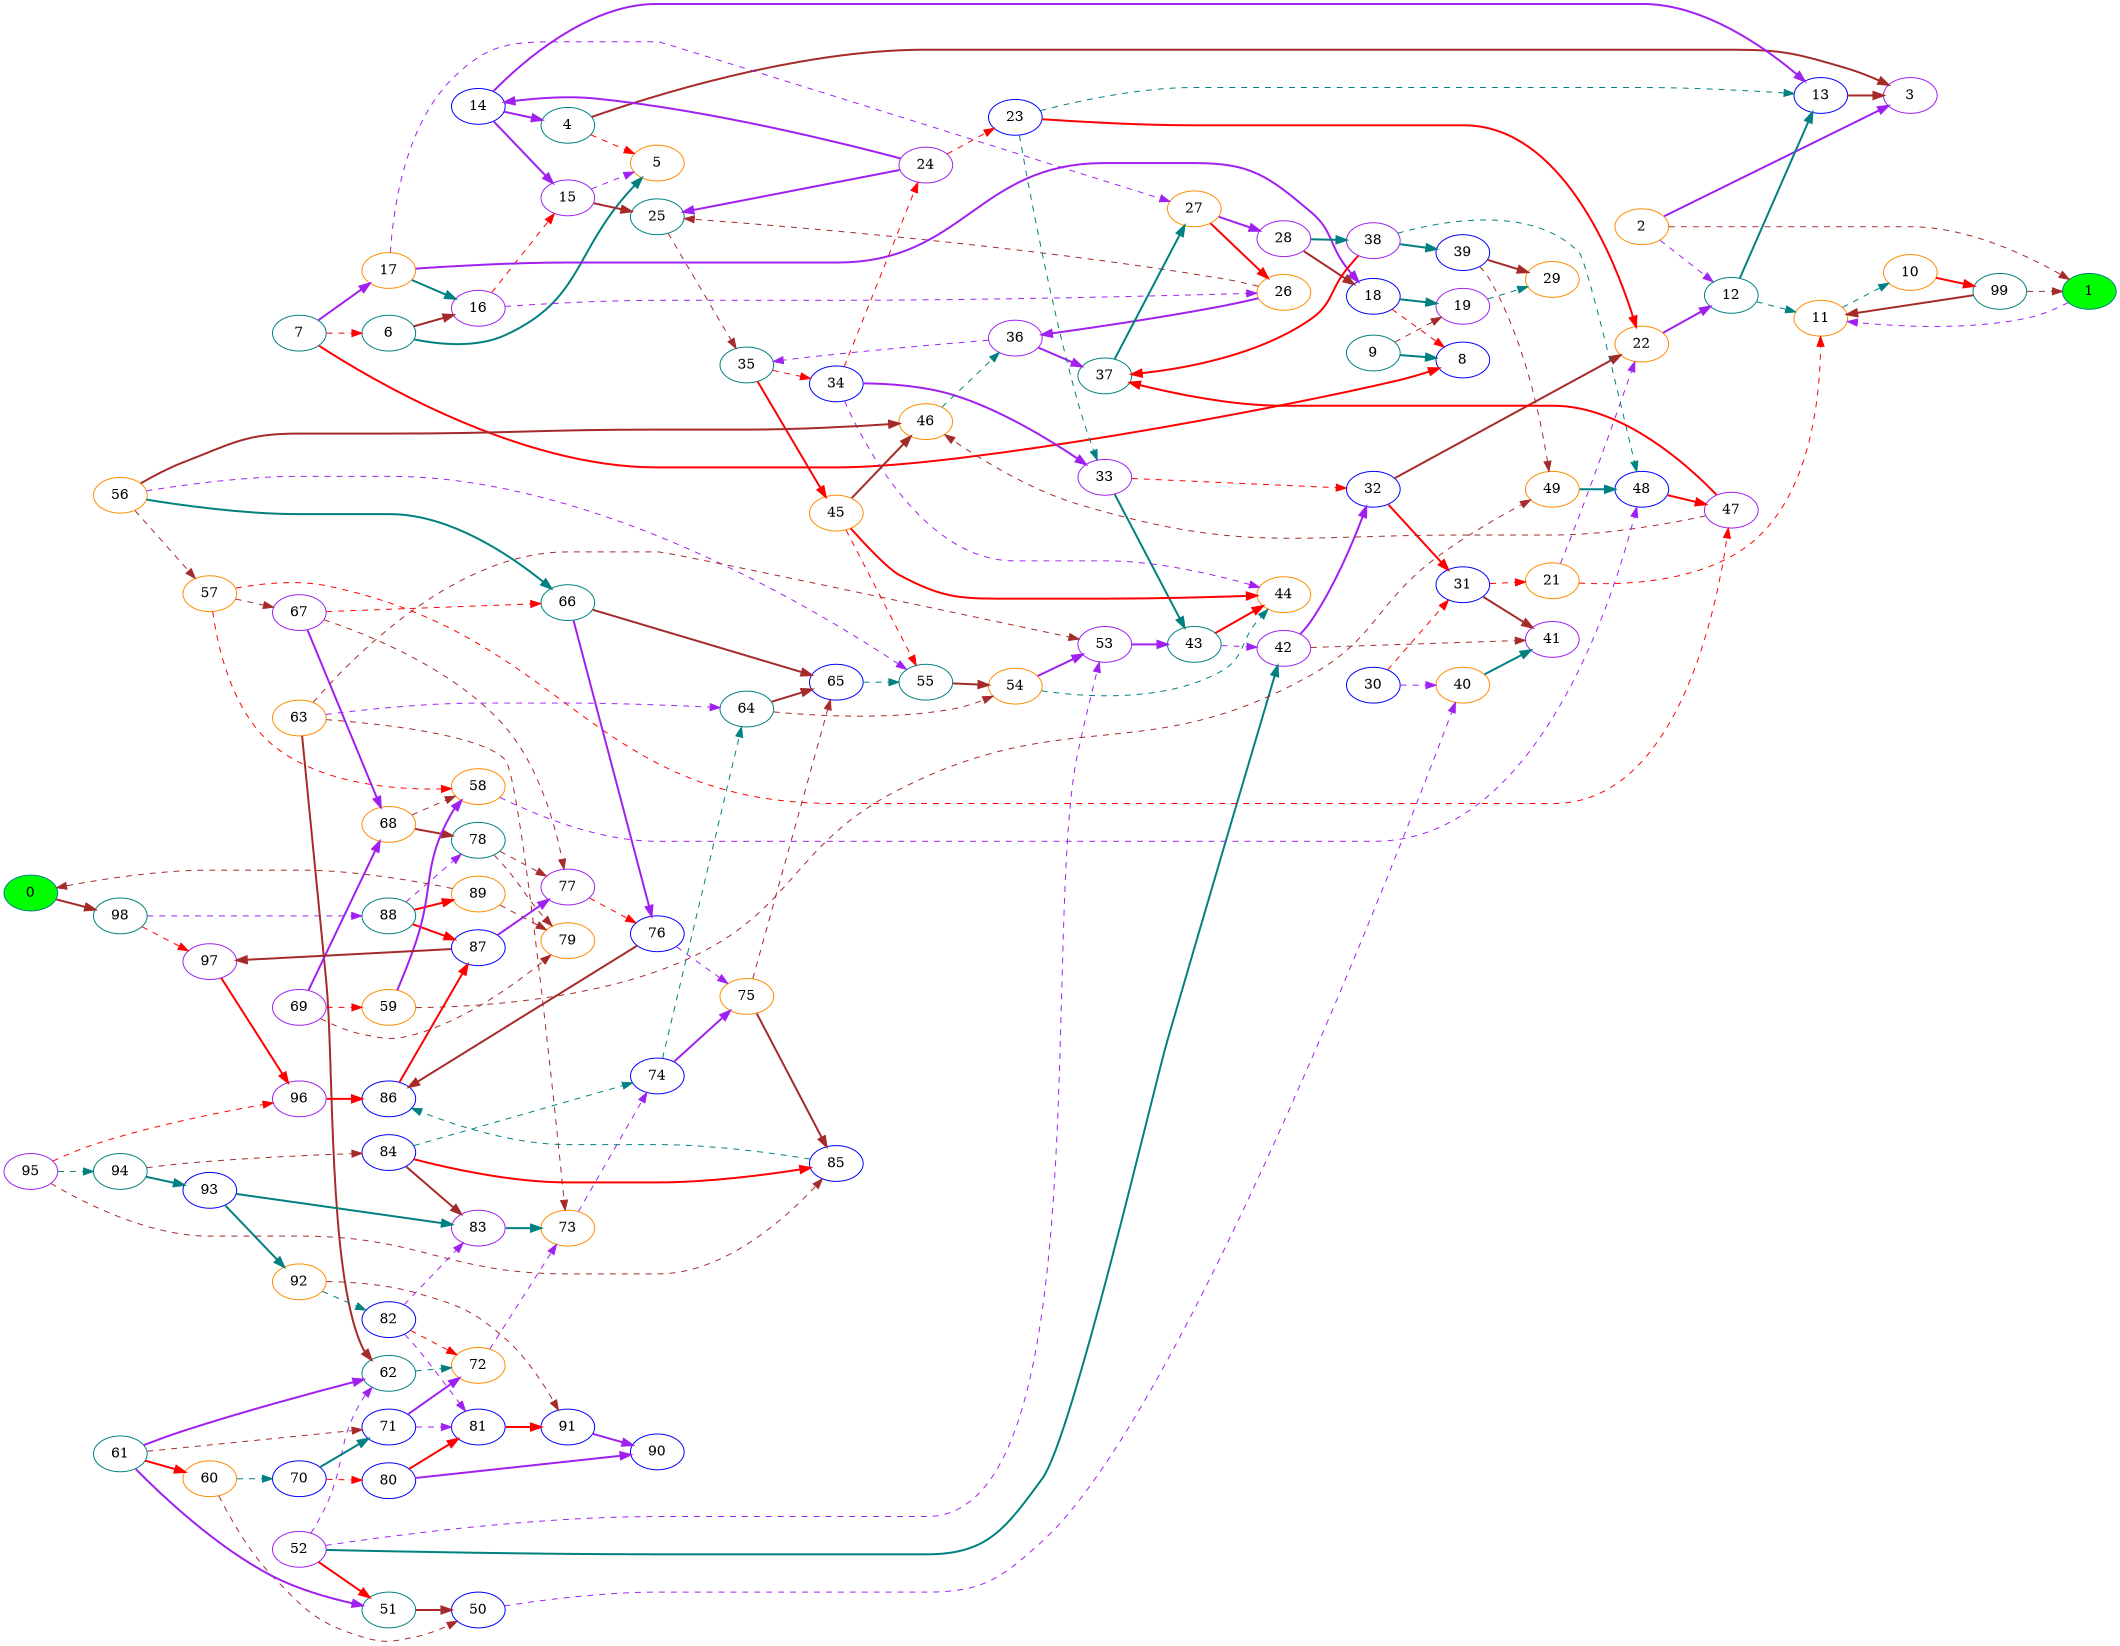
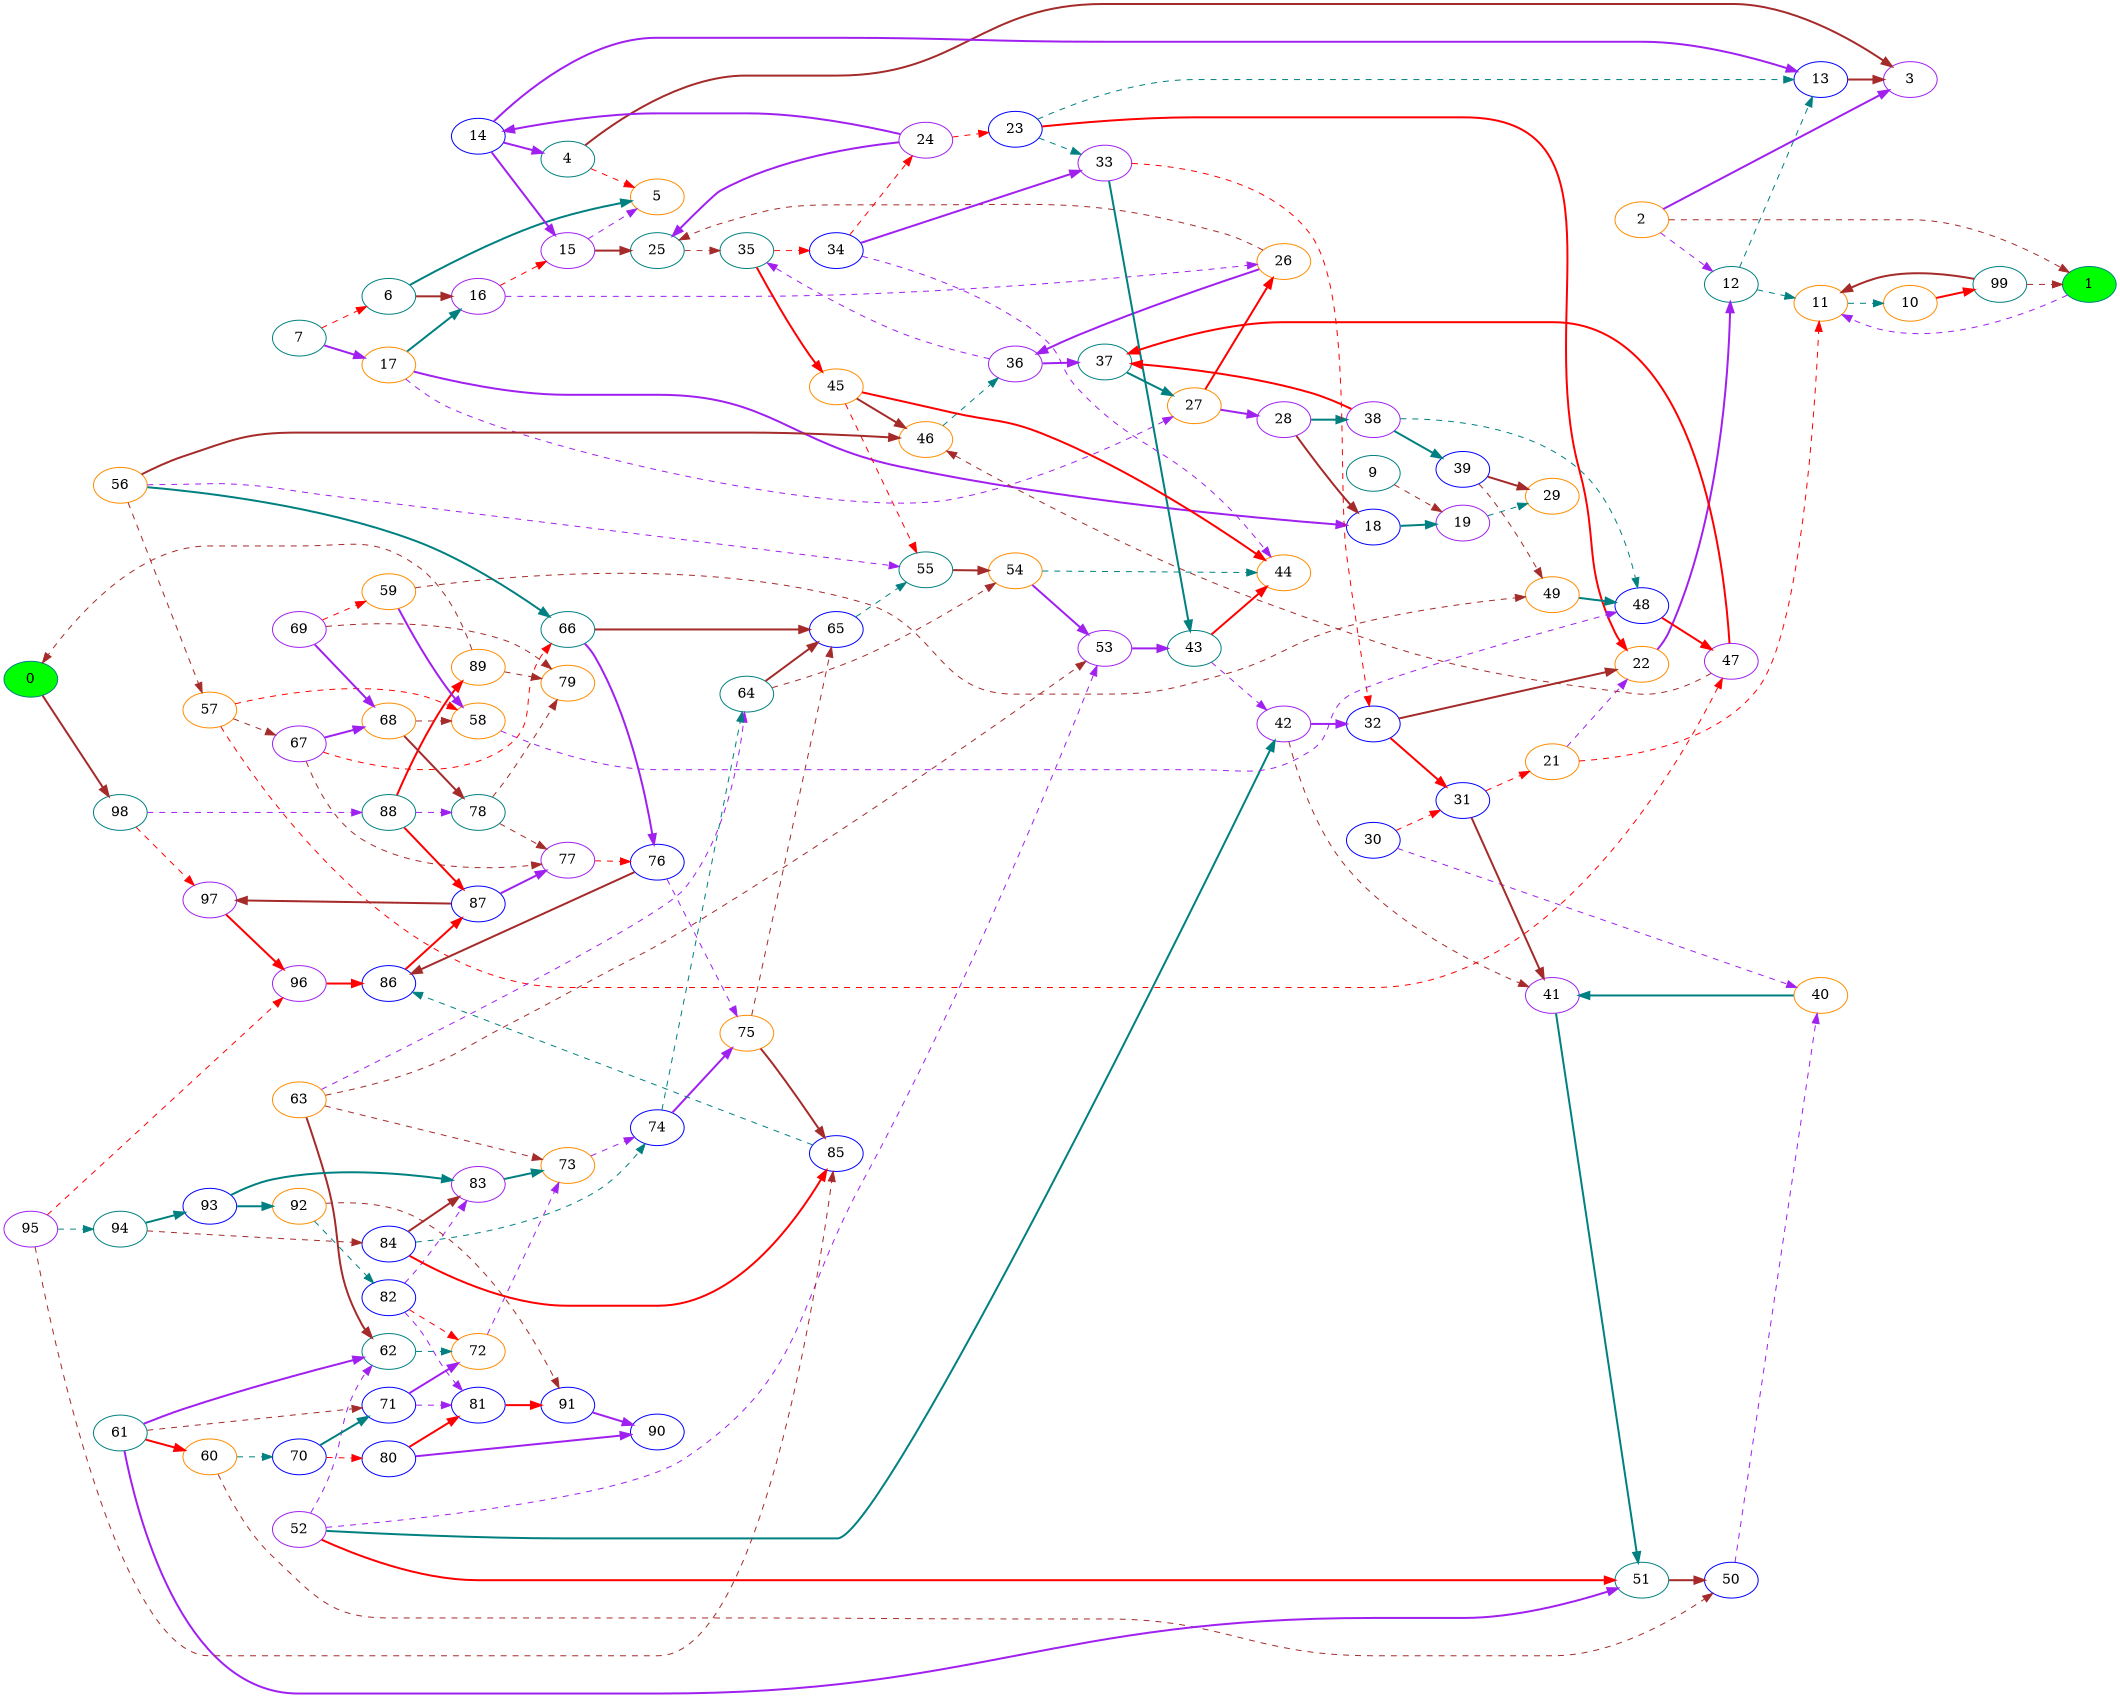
(1774, 200) -> (1774, 187)
(1463, 360) -> none
none -> (1596, 1283)
